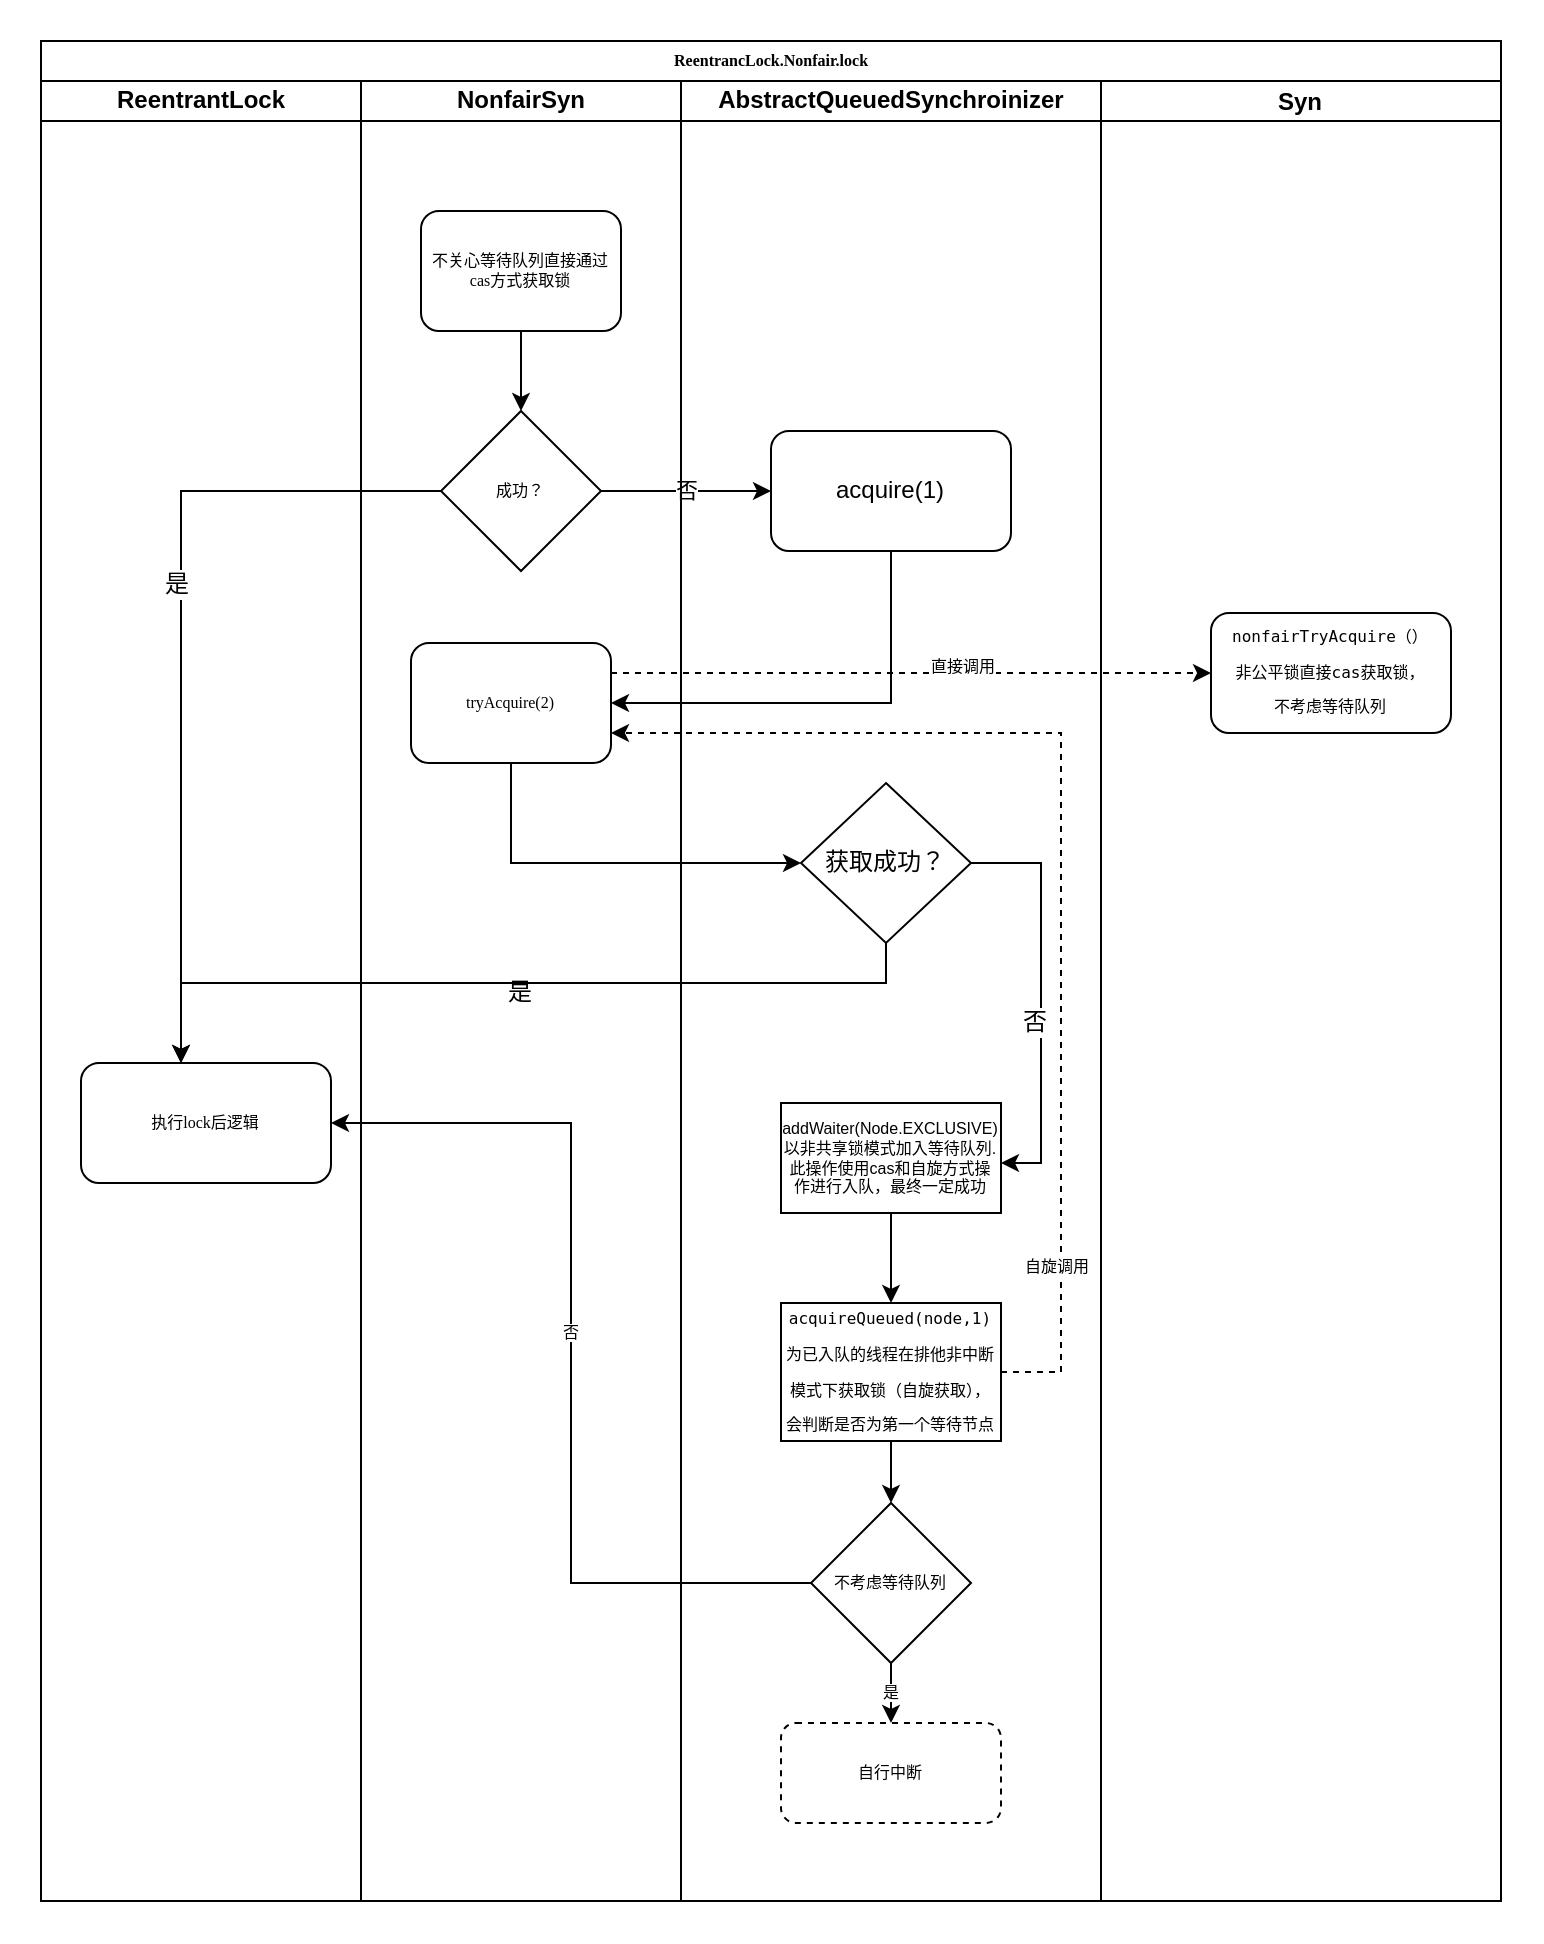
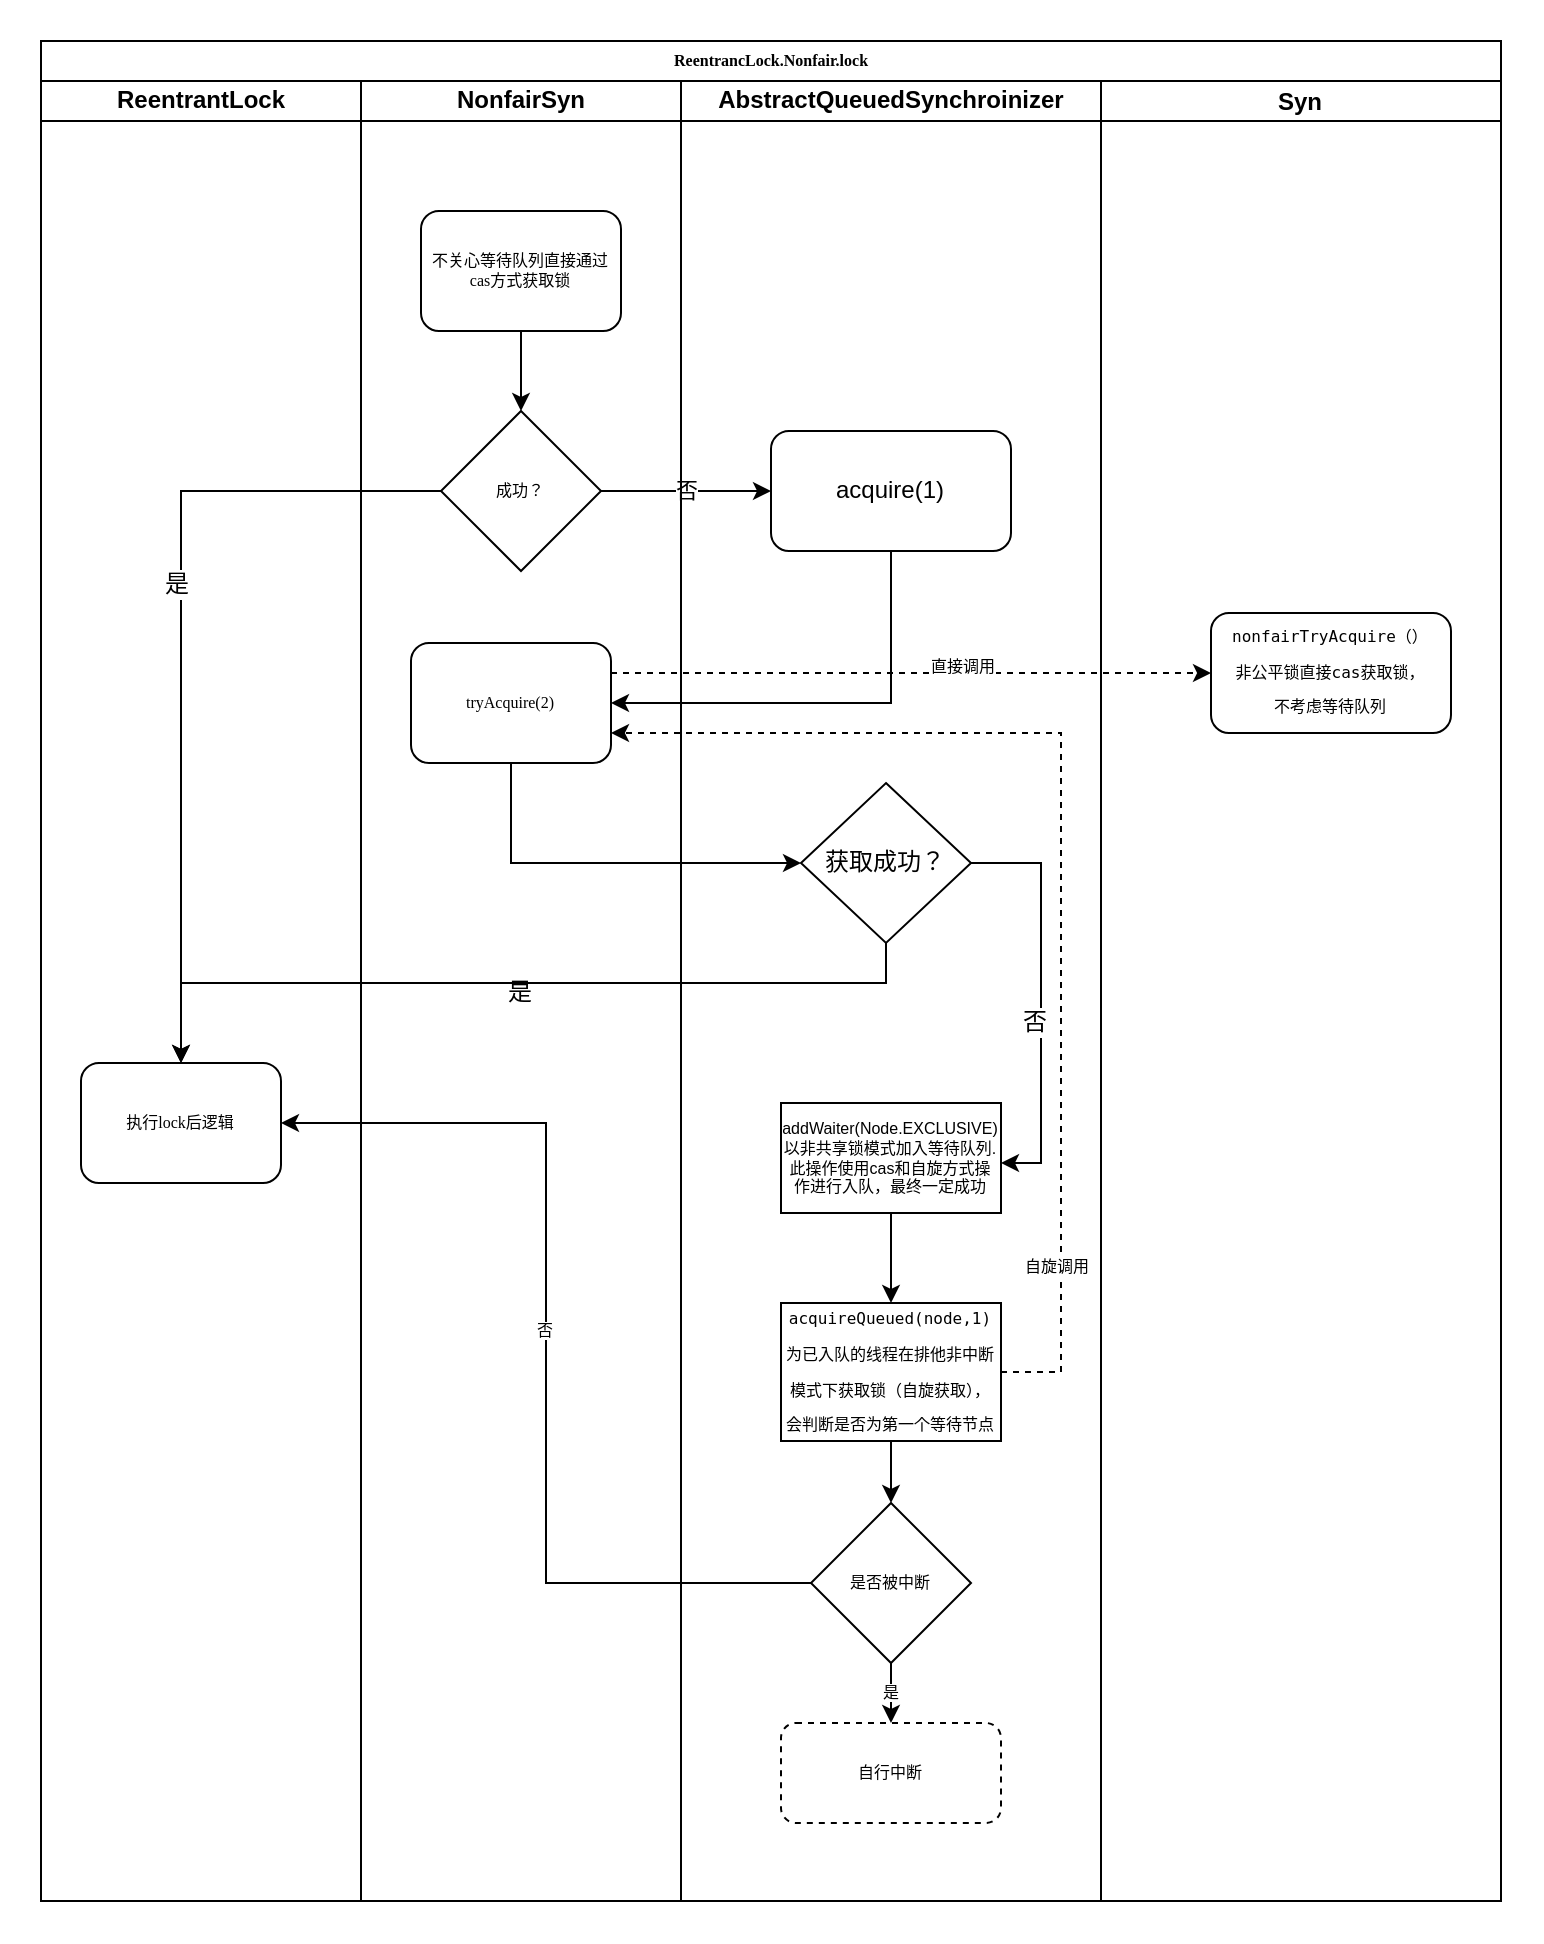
(206, 1123) -> (181, 1123)
(891, 1583) -> (891, 1583)
